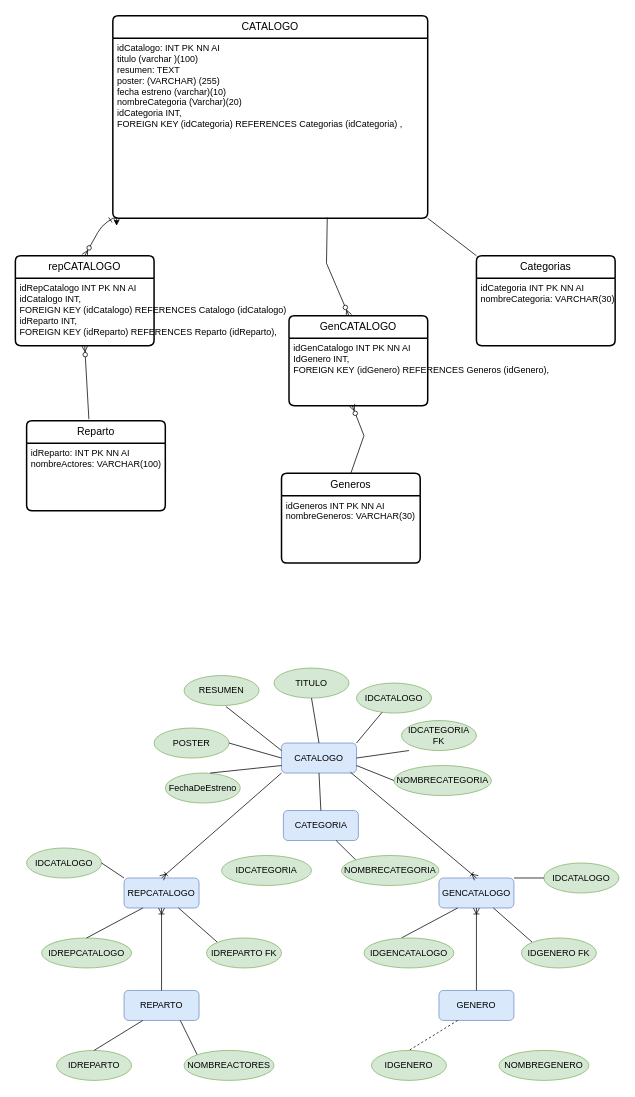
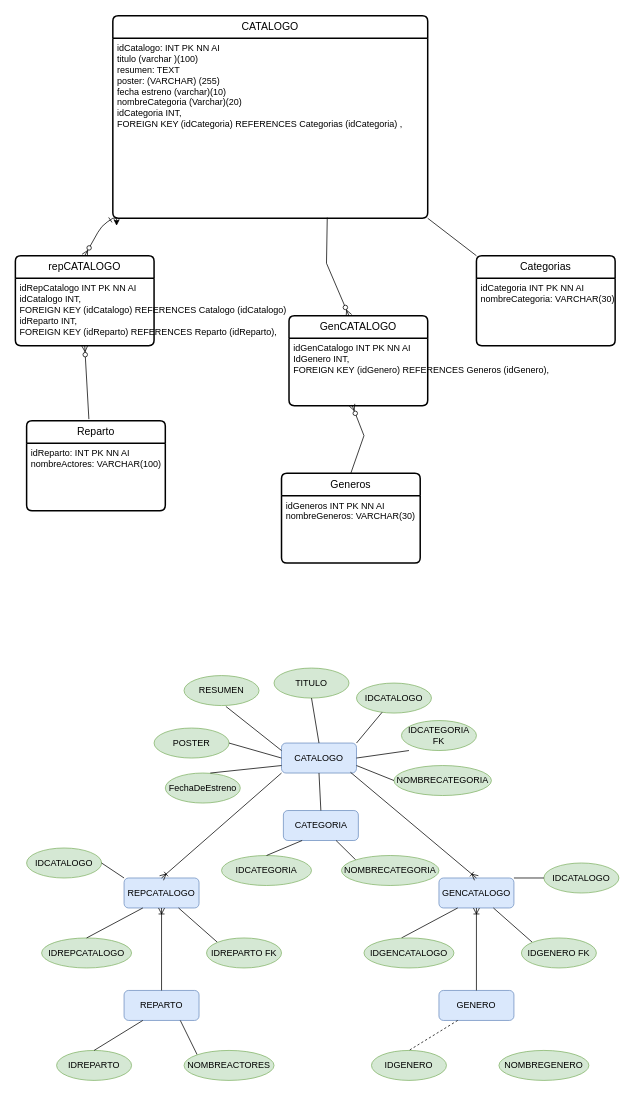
none -> (284, 848)
